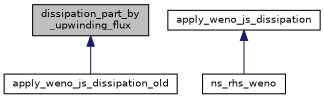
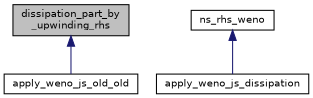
(91, 20) -> (71, 20)
(244, 57) -> (233, 57)
(91, 84) -> (71, 84)
